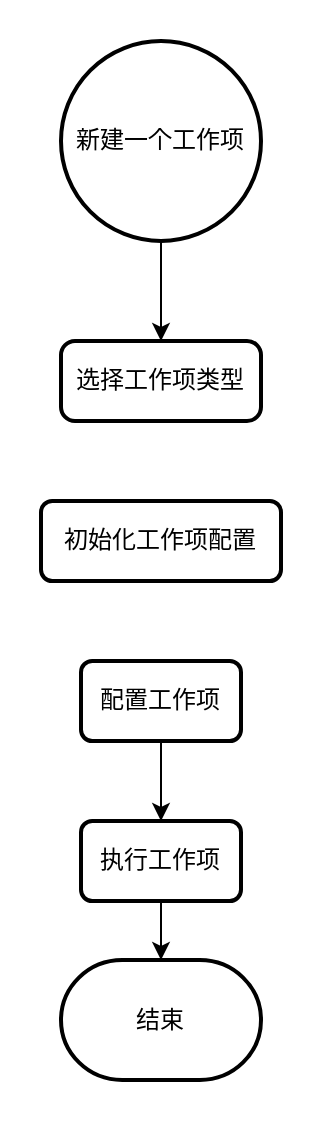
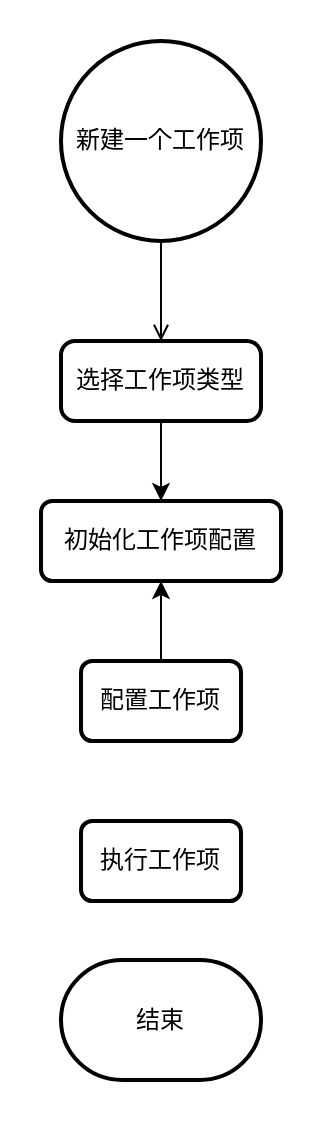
(161, 326) -> (161, 328)
none -> (161, 454)
(161, 774) -> (161, 627)
(161, 924) -> none
